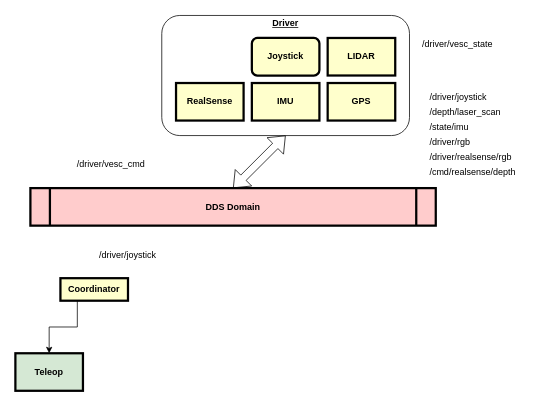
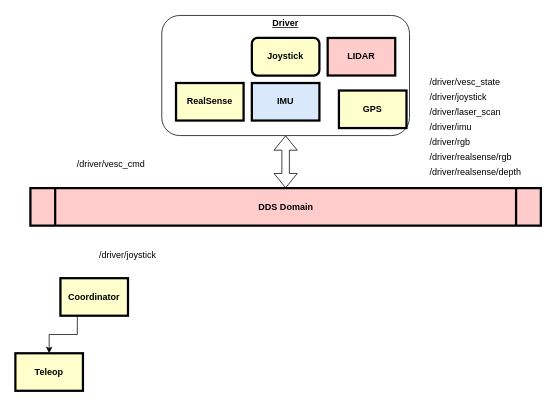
(466, 45) -> (474, 83)
(361, 57) -> (361, 57)
(285, 102) -> (285, 102)
(361, 102) -> (372, 109)
(471, 112) -> (472, 112)
(453, 127) -> (454, 127)
(478, 172) -> (485, 172)
(233, 207) -> (285, 207)
(94, 289) -> (94, 297)
(49, 372) -> (49, 372)
